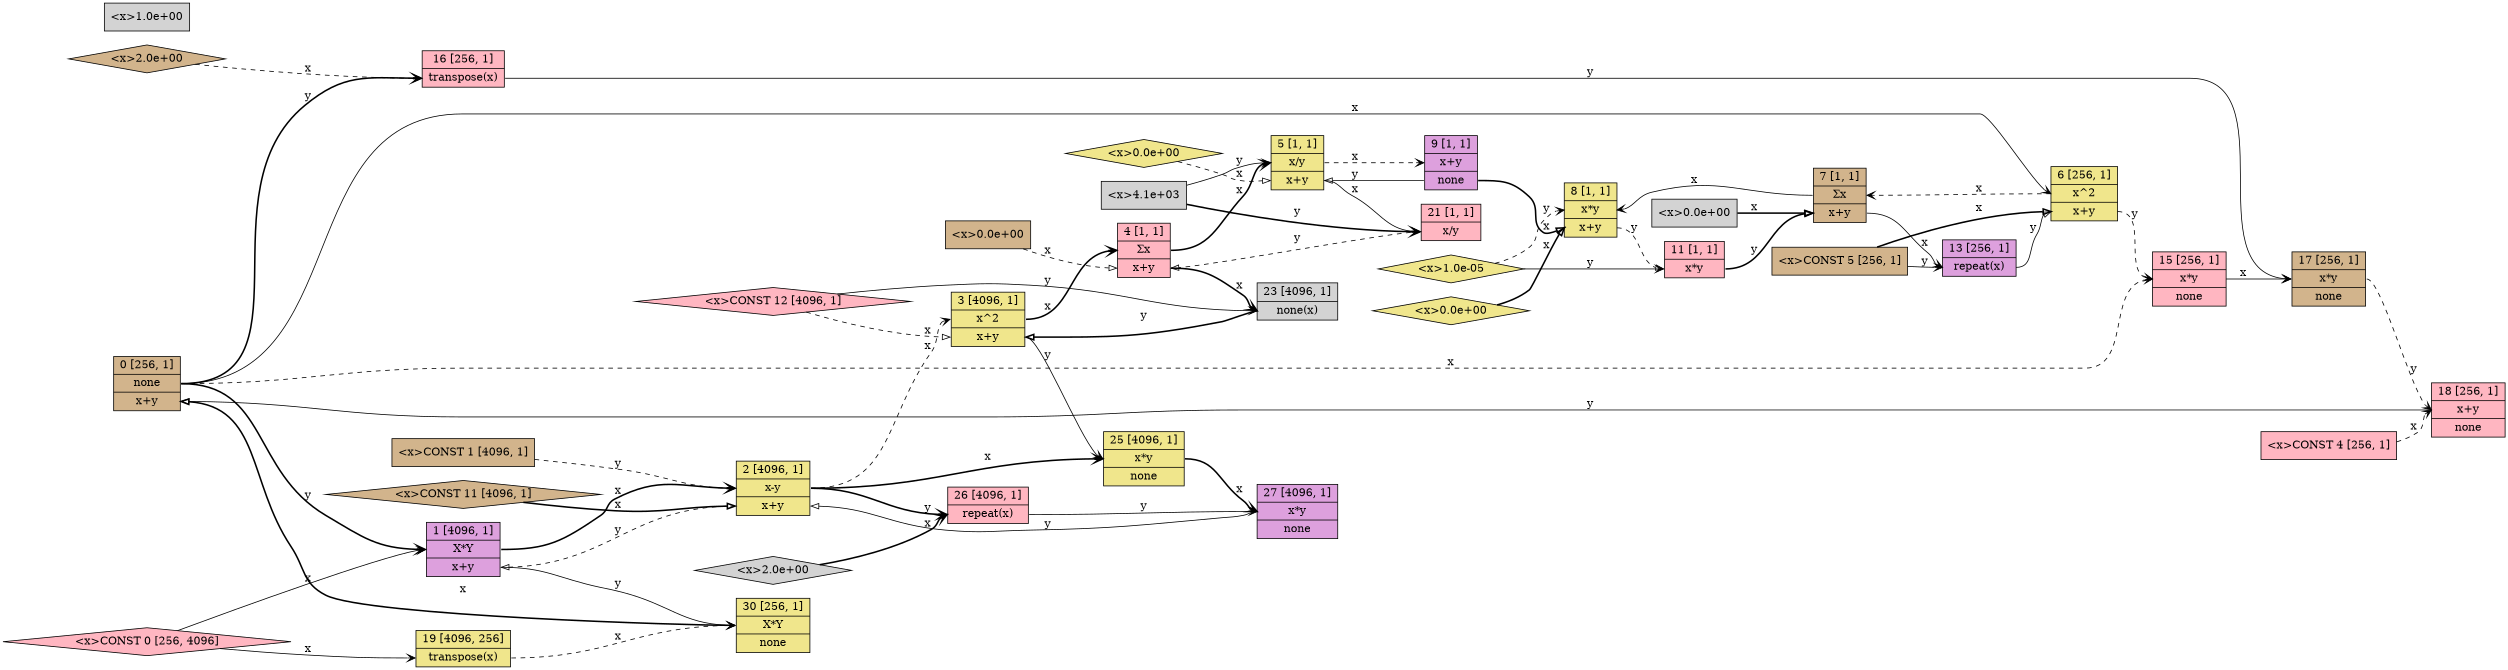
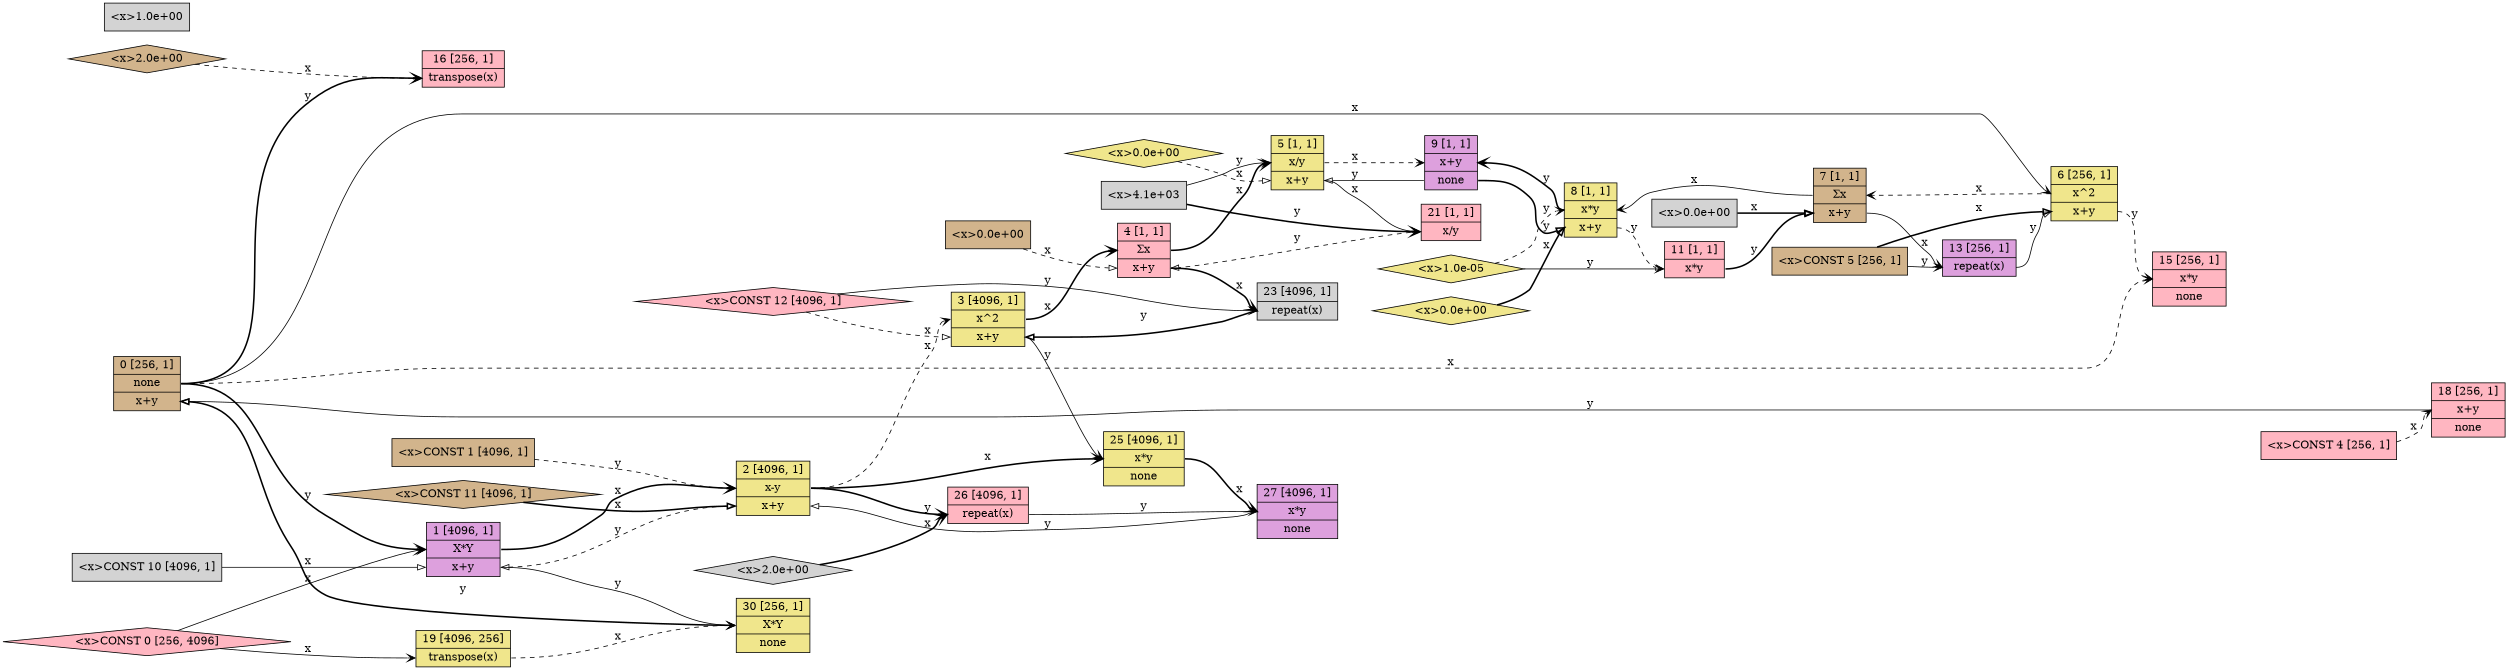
none -> (1533, 176)
(1547, 227) -> (1547, 227)
(2329, 279) -> none
(1297, 310) -> (1297, 310)
none -> (147, 567)
(463, 589) -> (463, 589)
